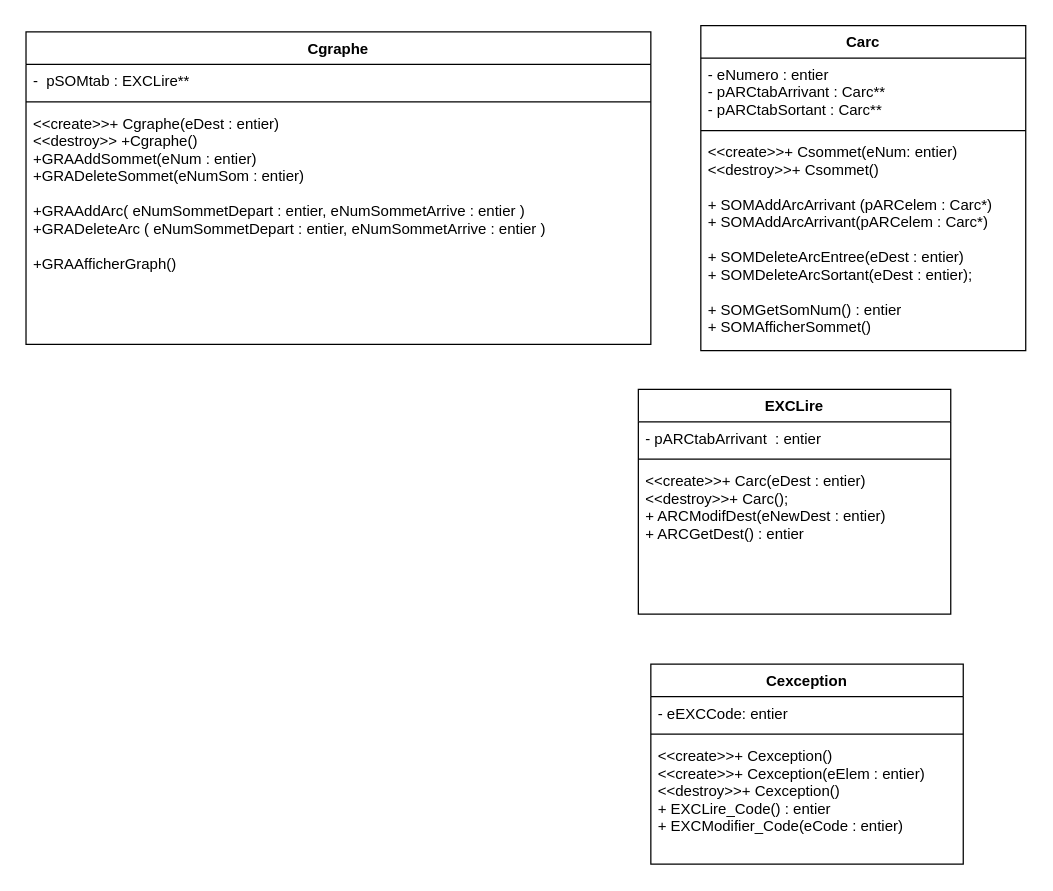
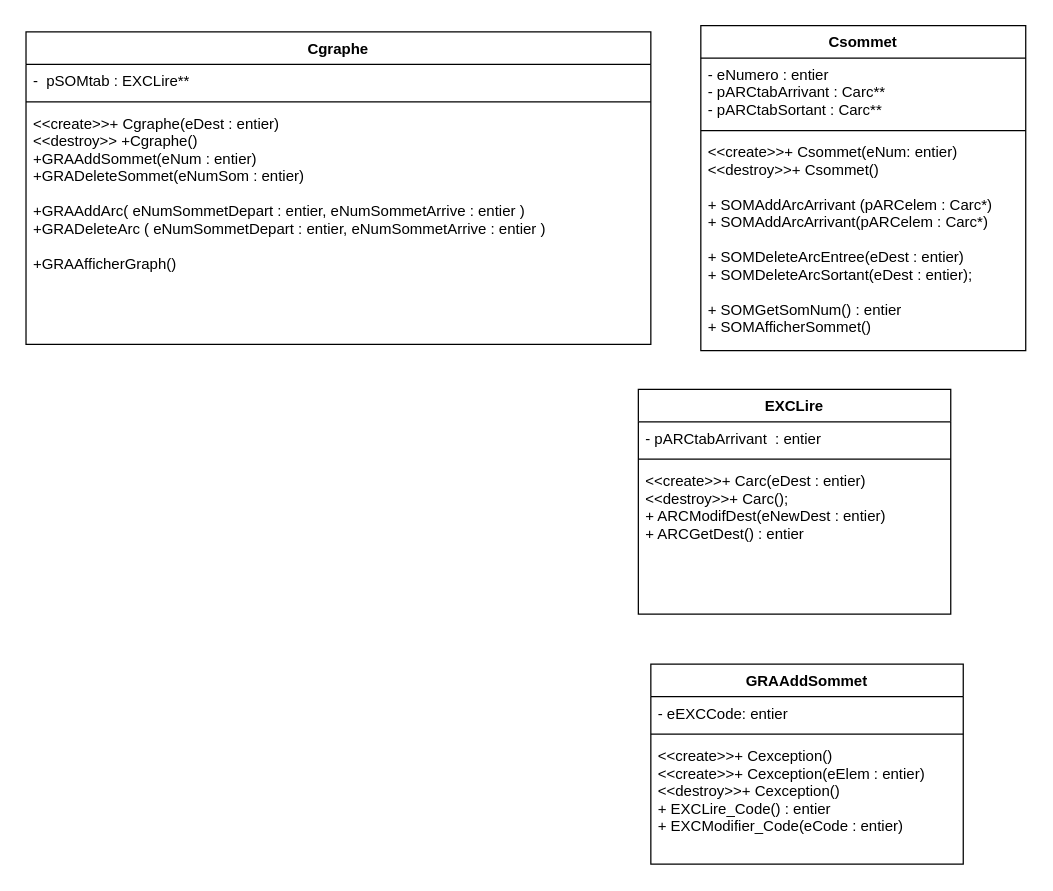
(863, 43) -> (863, 43)
(806, 681) -> (806, 681)
